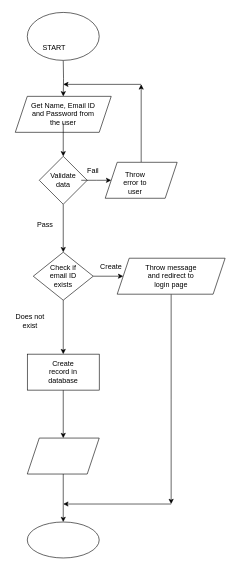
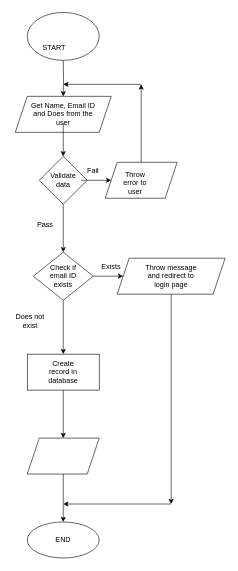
(63, 114) -> (63, 114)
(111, 267) -> (111, 267)
none -> (63, 540)
